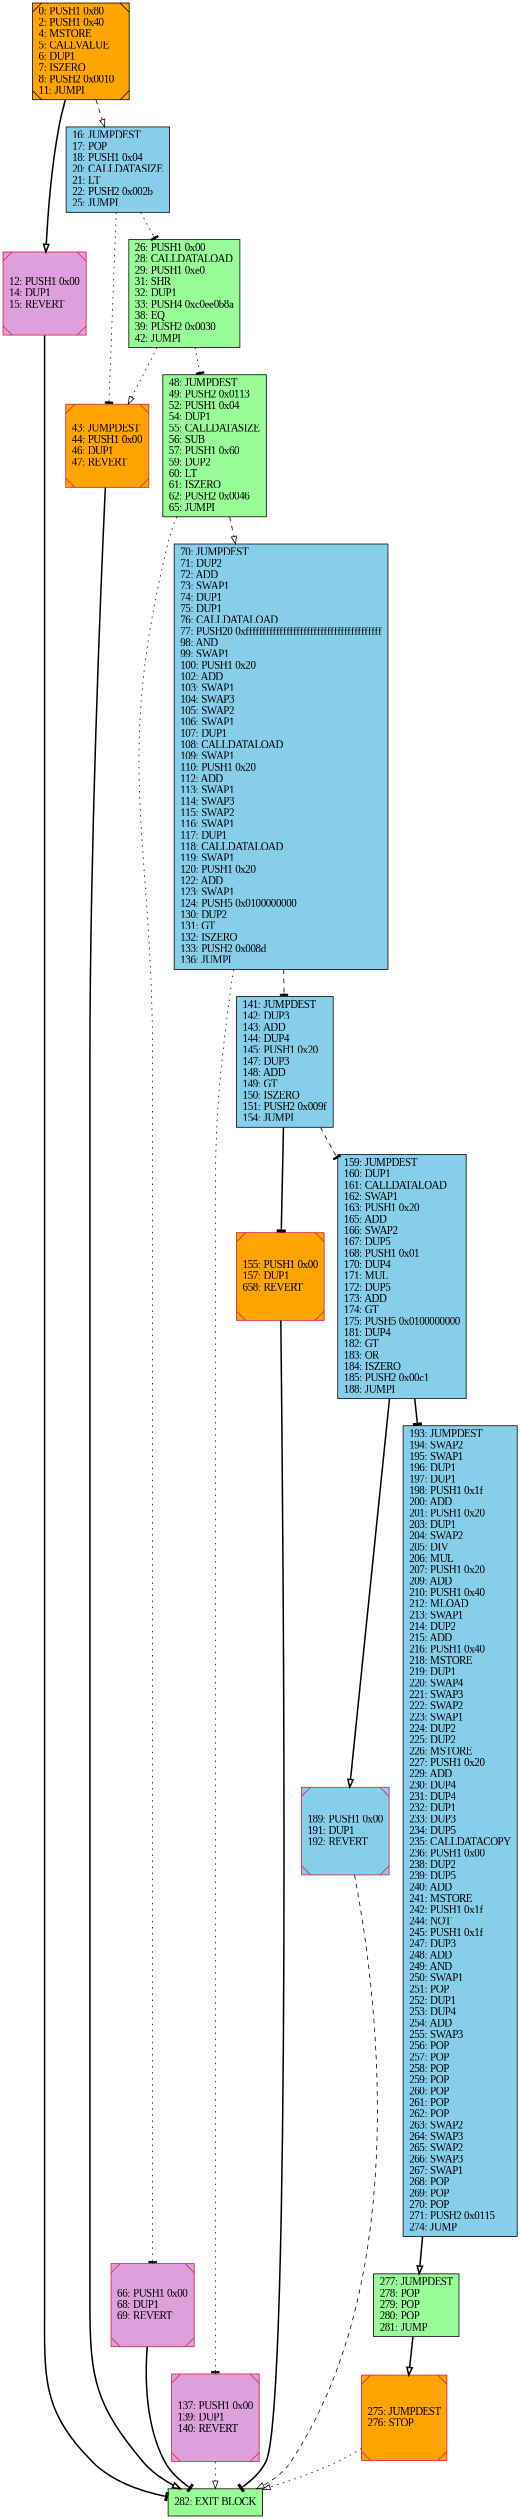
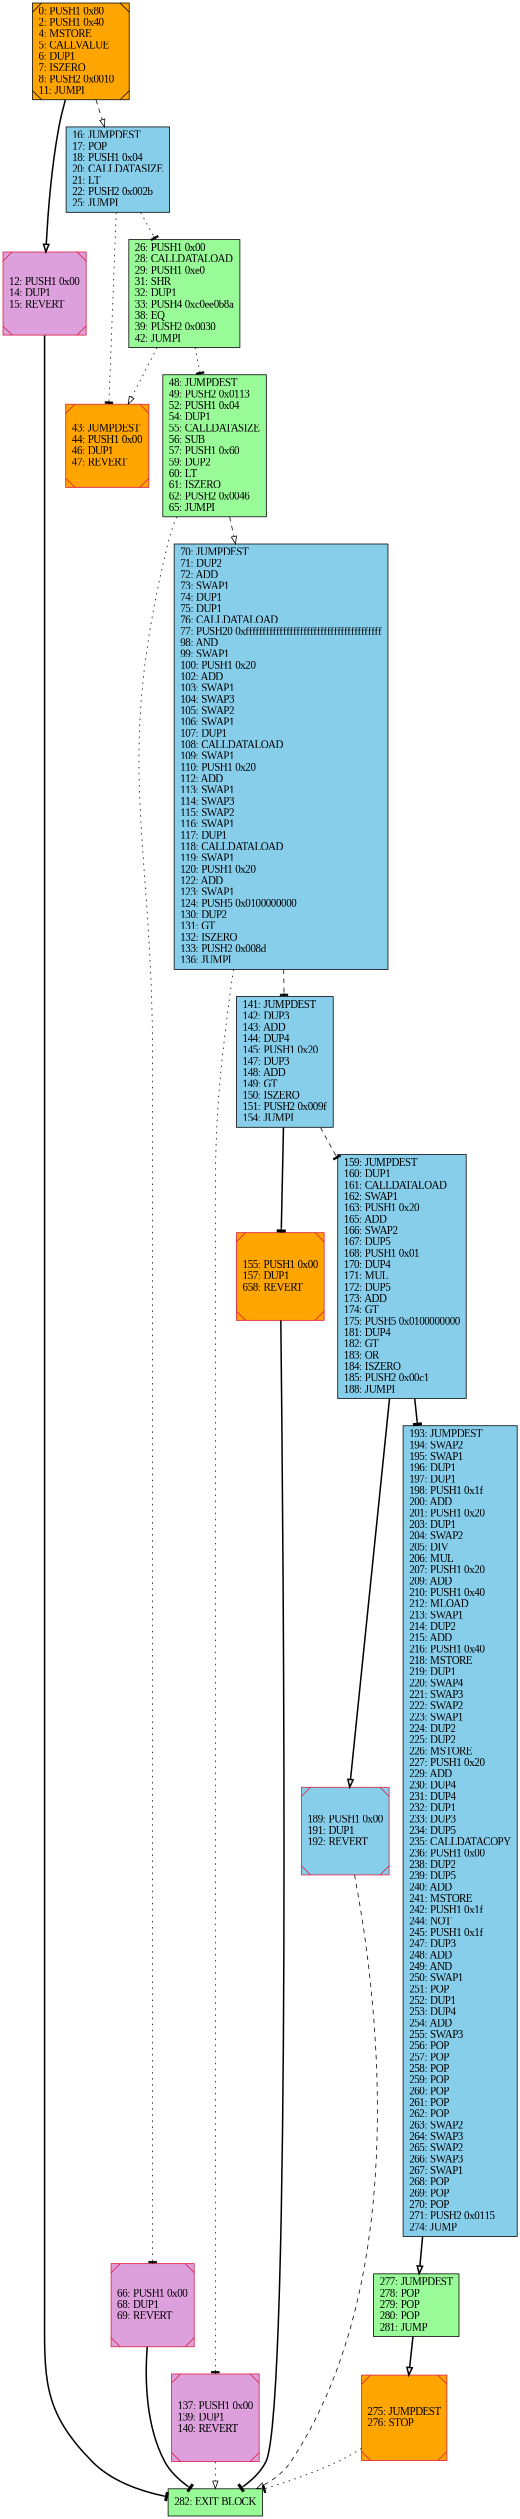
(90, 1501) -> none
(315, 2471) -> (315, 2471)
